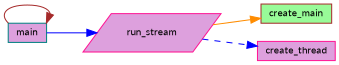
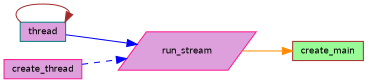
(27, 33) -> (43, 32)
(225, 42) -> (99, 62)
